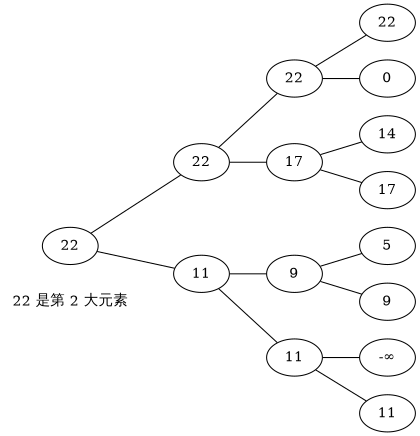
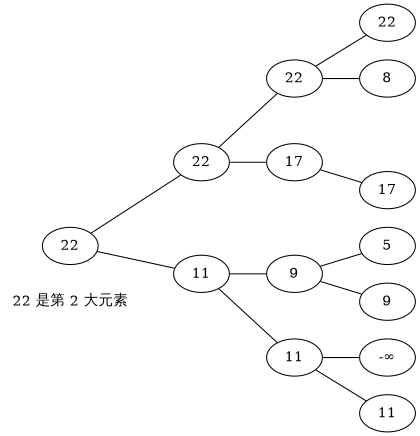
(388, 79) -> (388, 79)
(388, 134) -> none
